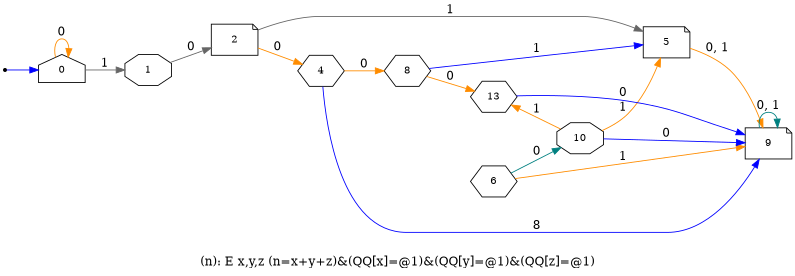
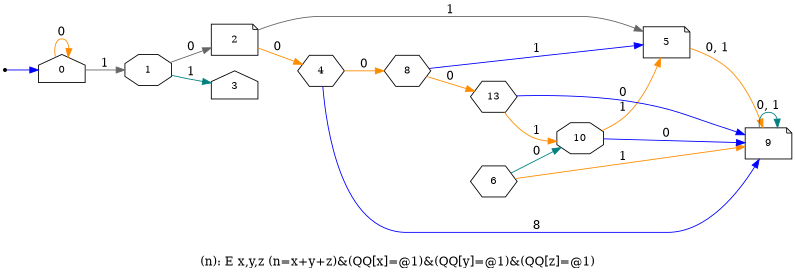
none -> (235, 86)
(540, 119) -> (523, 132)
